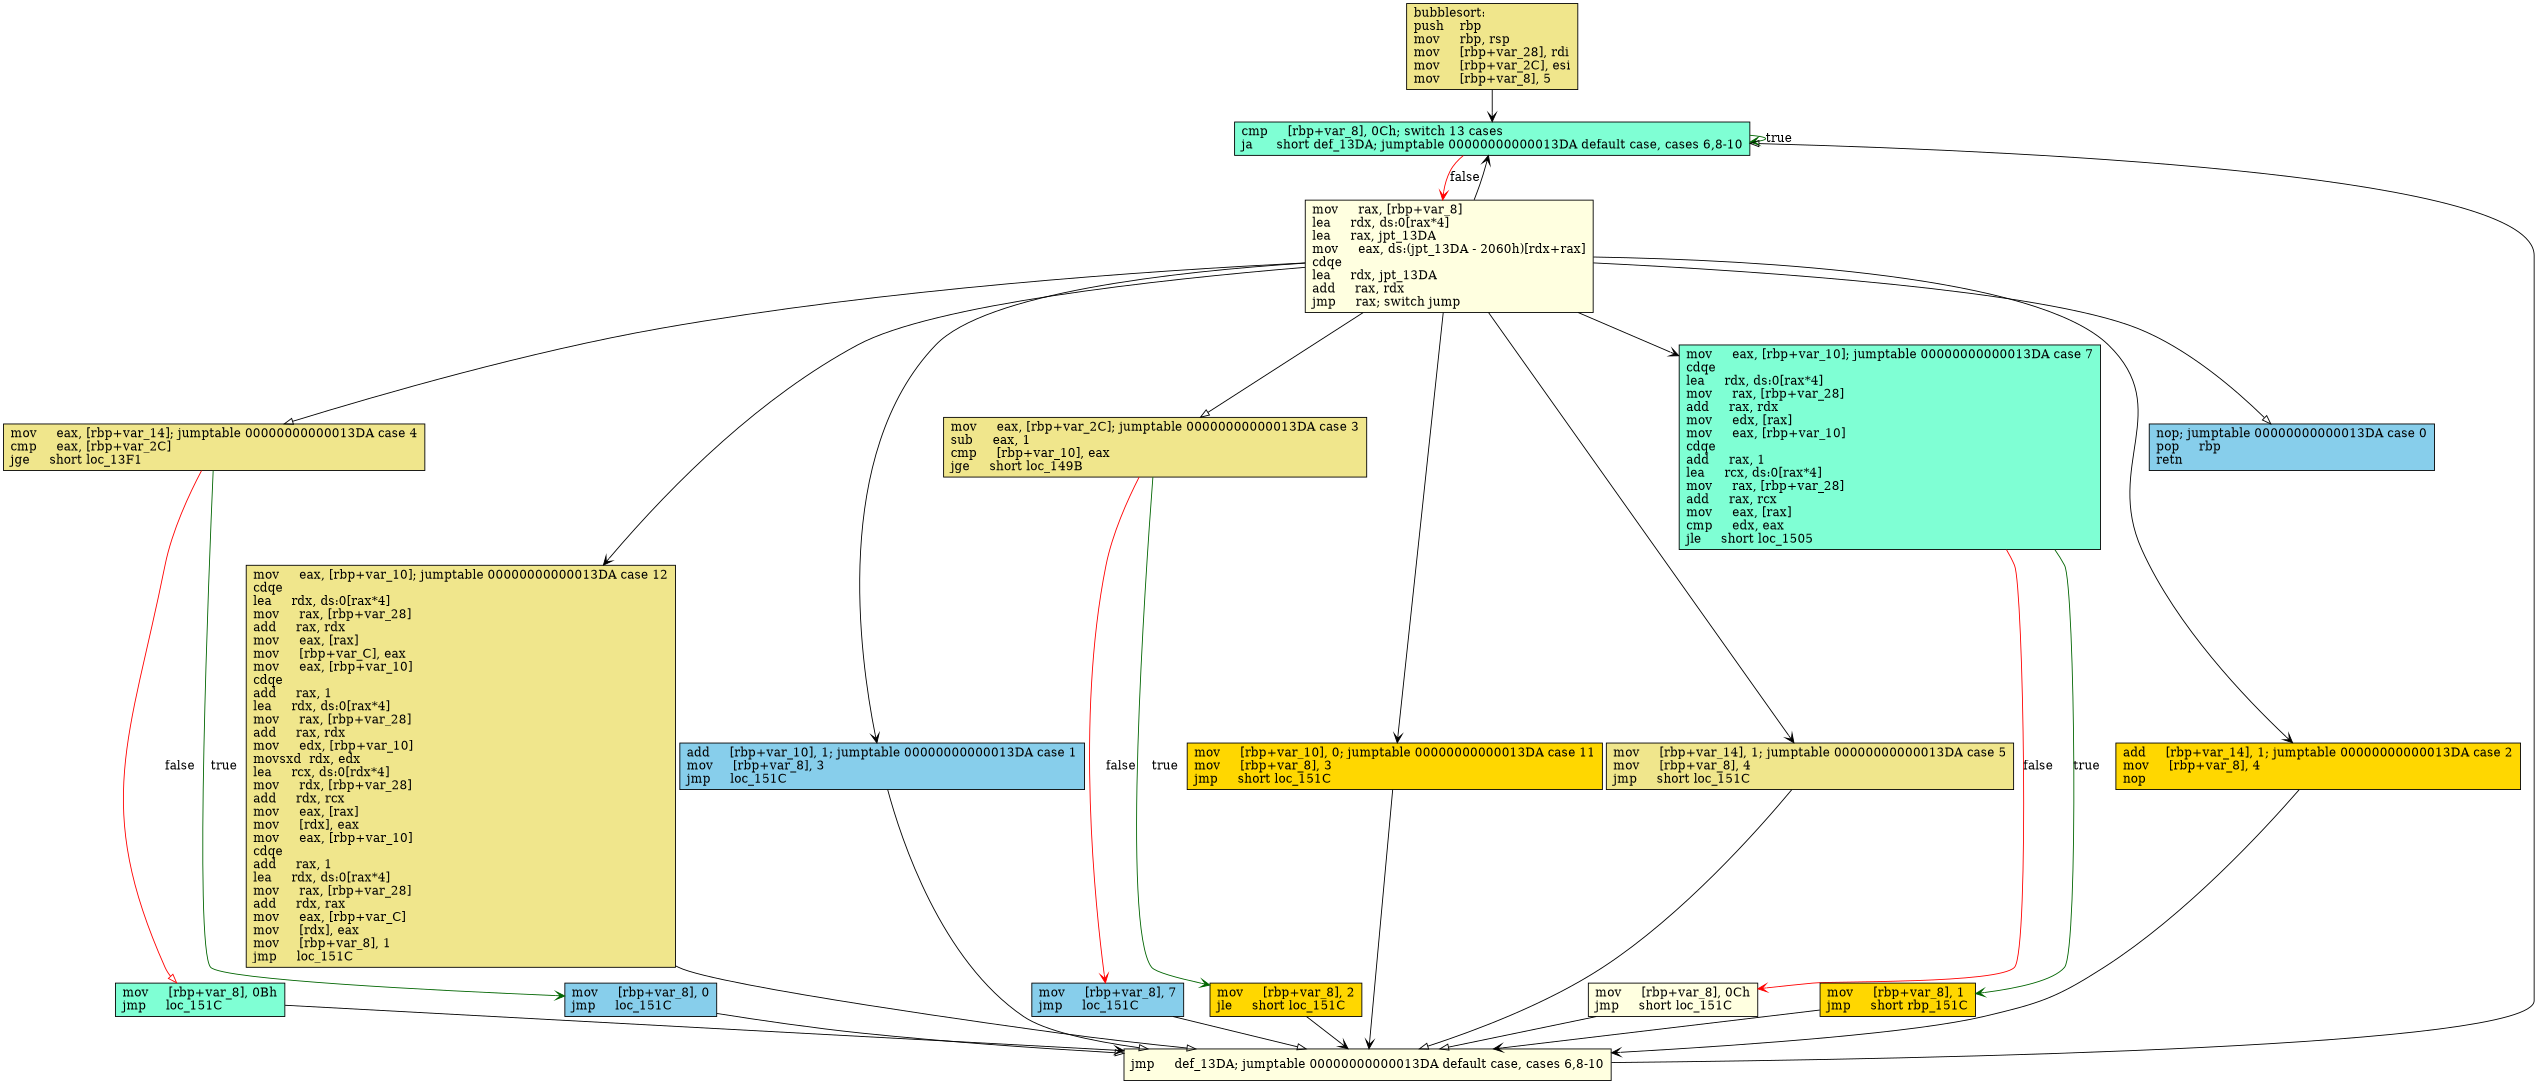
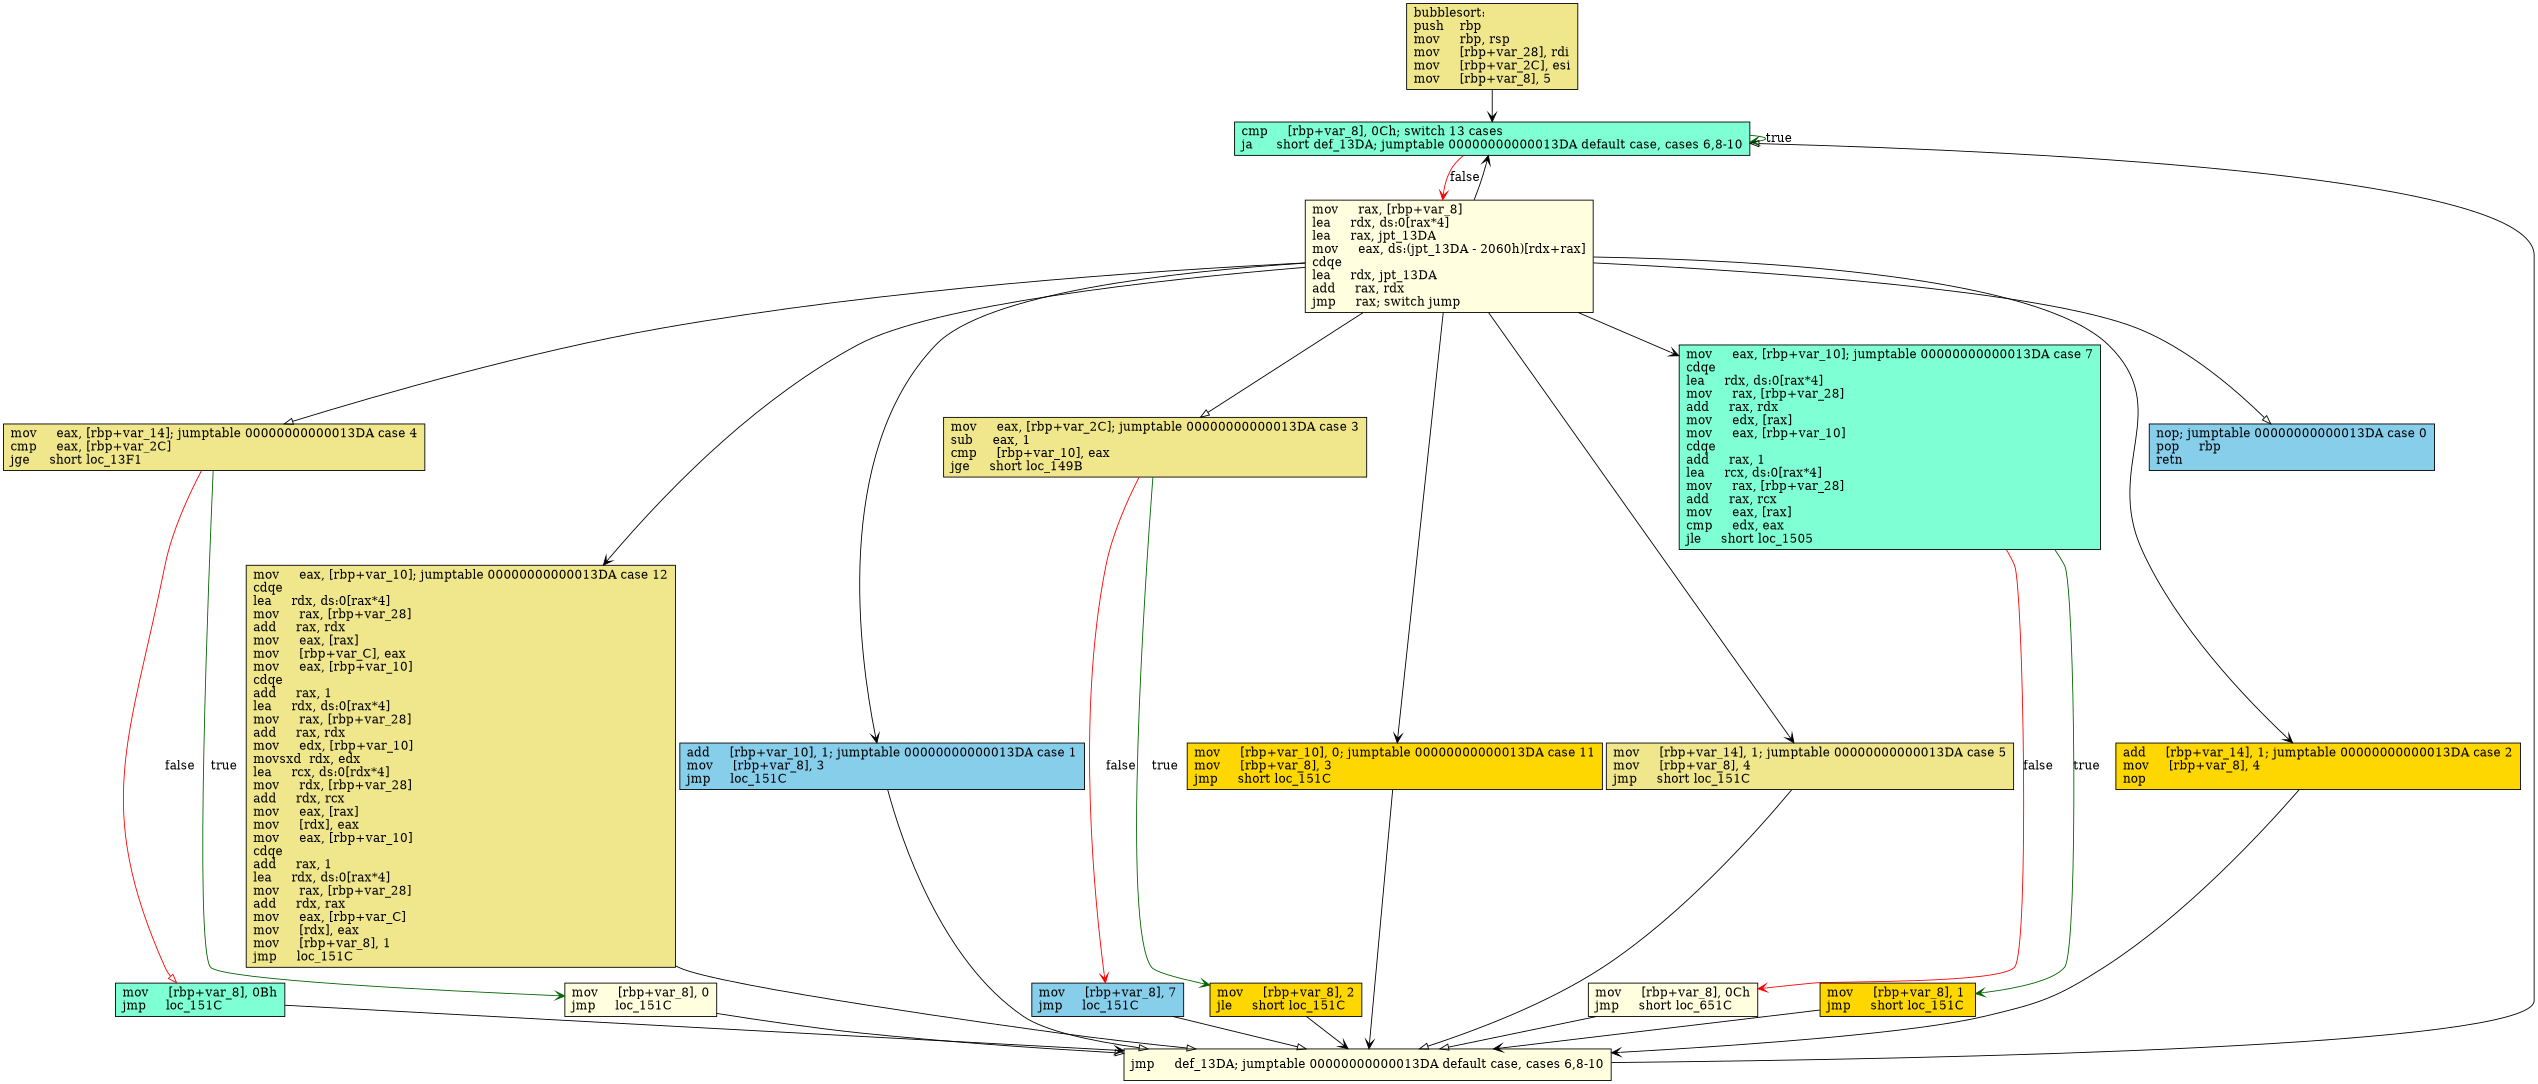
(641, 1000) -> (641, 1000)
(1673, 1000) -> (1673, 1000)
(1898, 1000) -> (1898, 1000)
